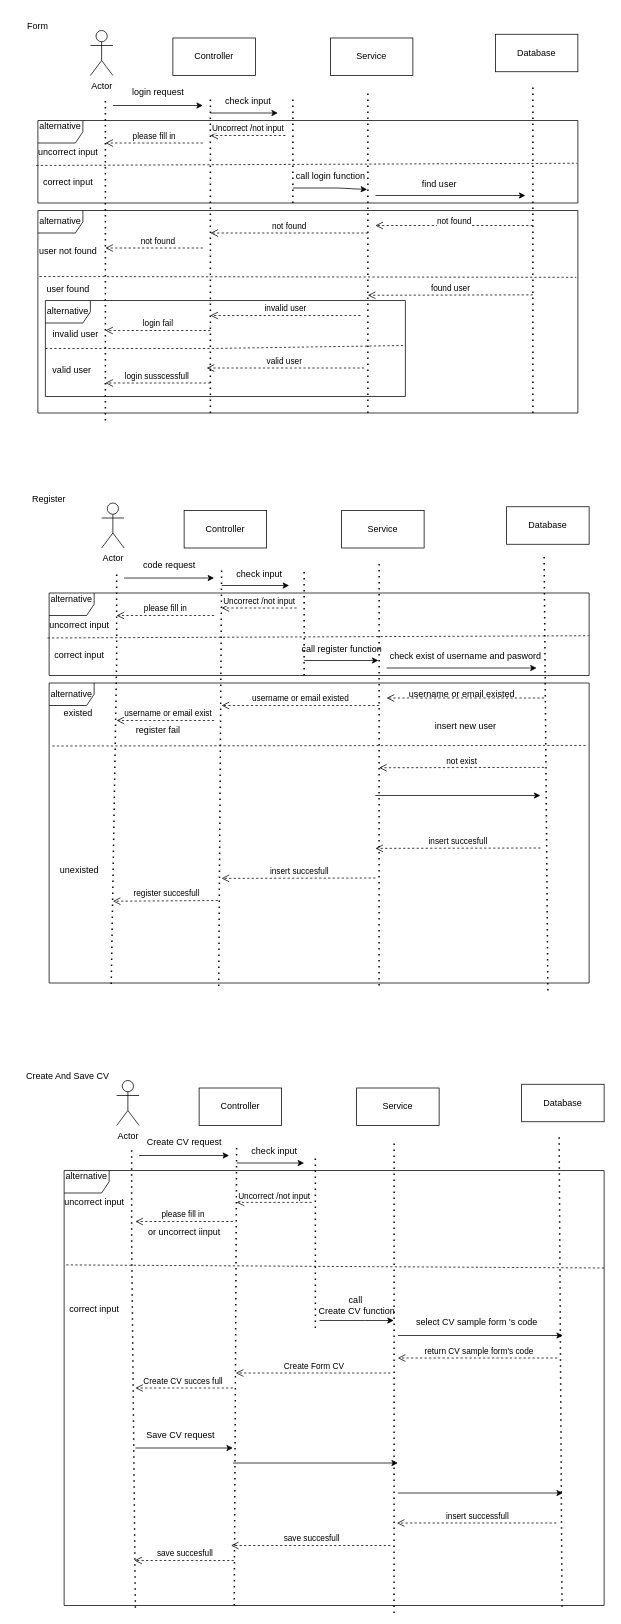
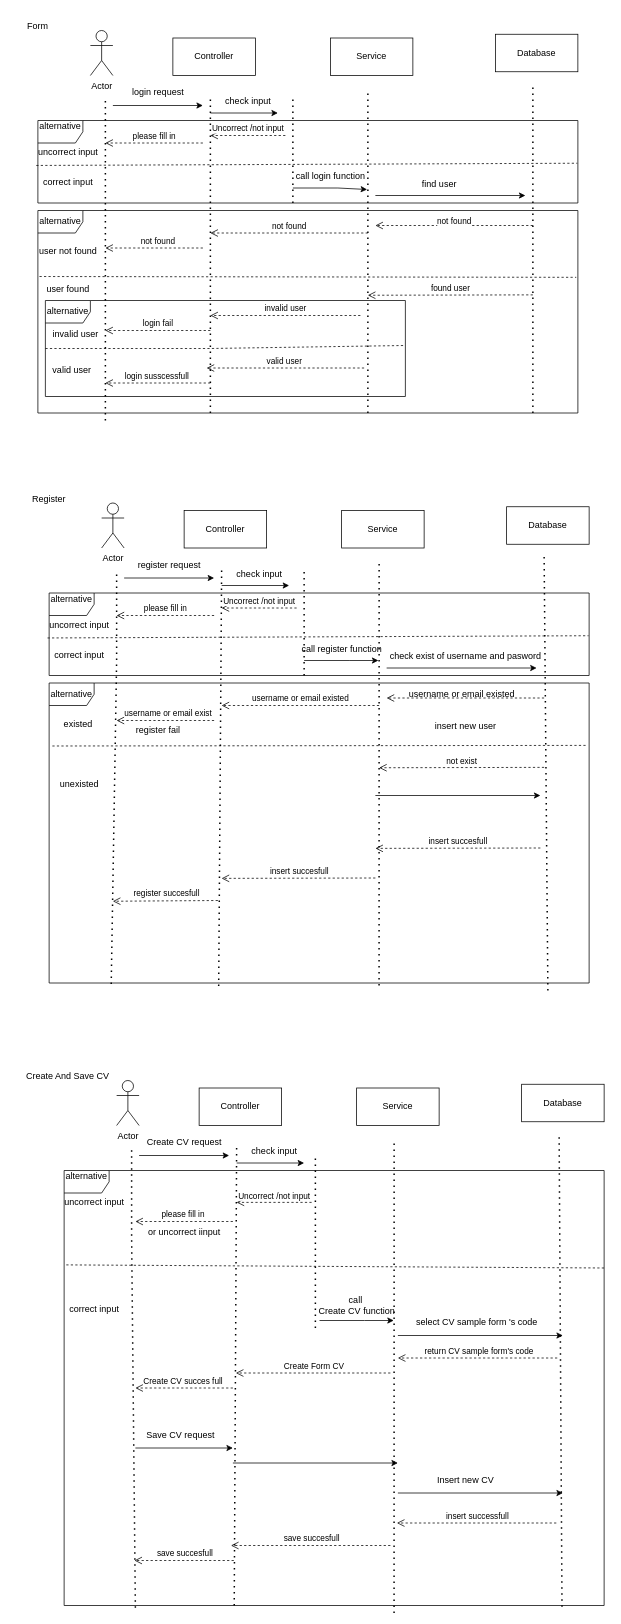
(170, 565) -> (170, 565)
(79, 713) -> (79, 724)
(79, 870) -> (79, 784)
none -> (465, 1480)
